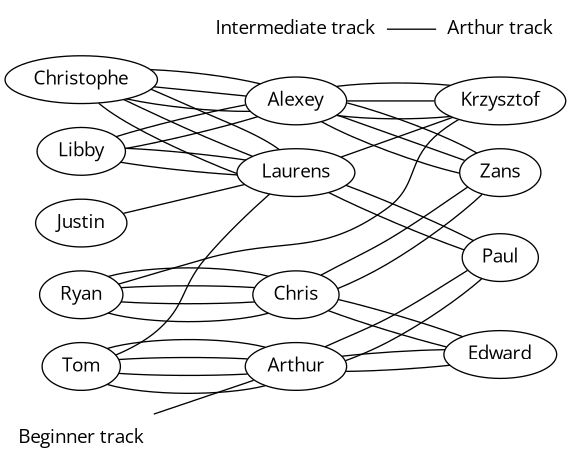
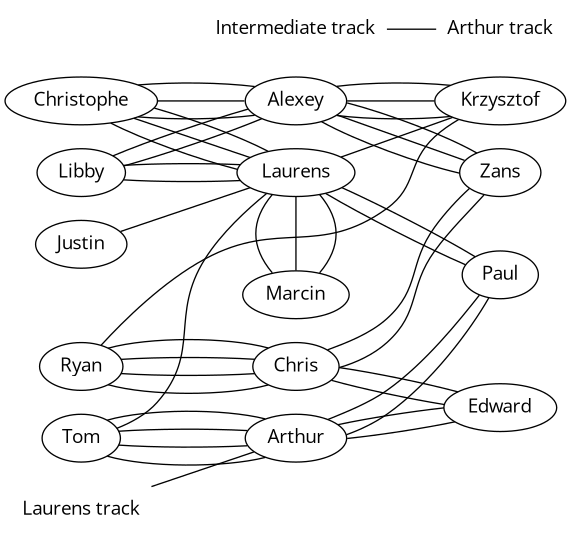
none -> (296, 295)
(81, 438) -> (81, 510)
